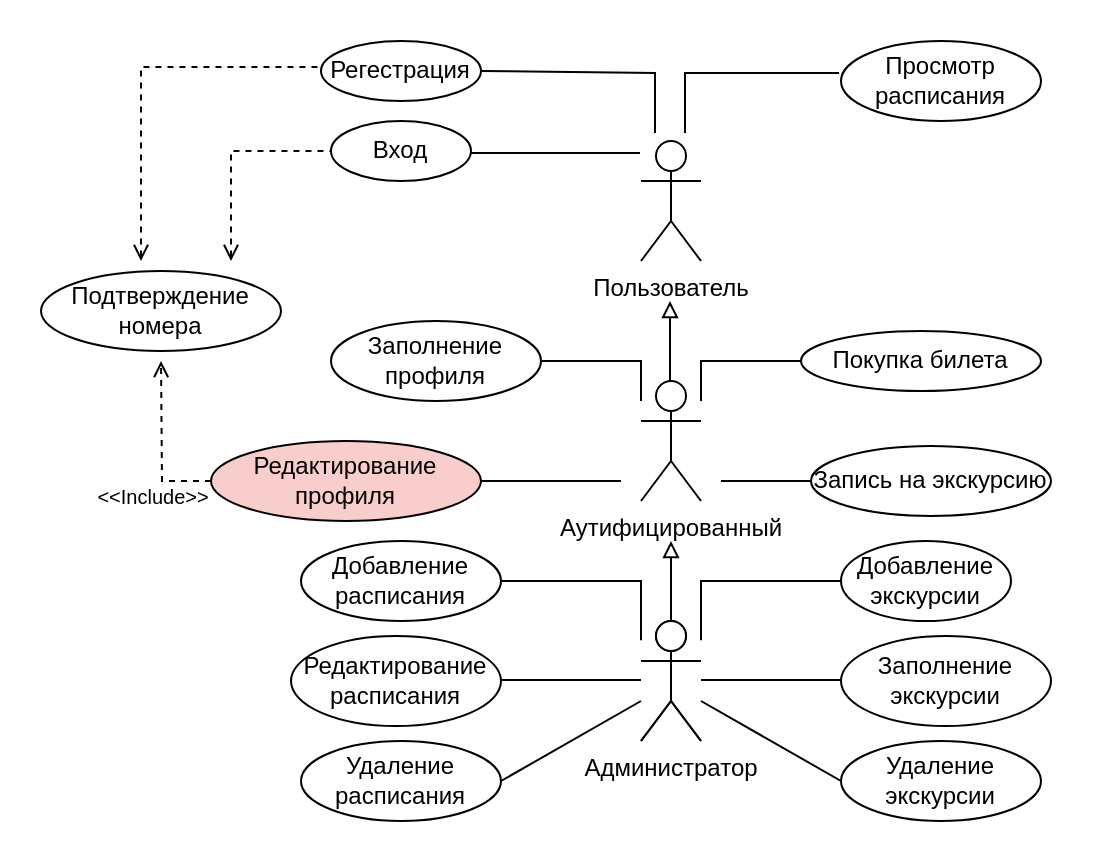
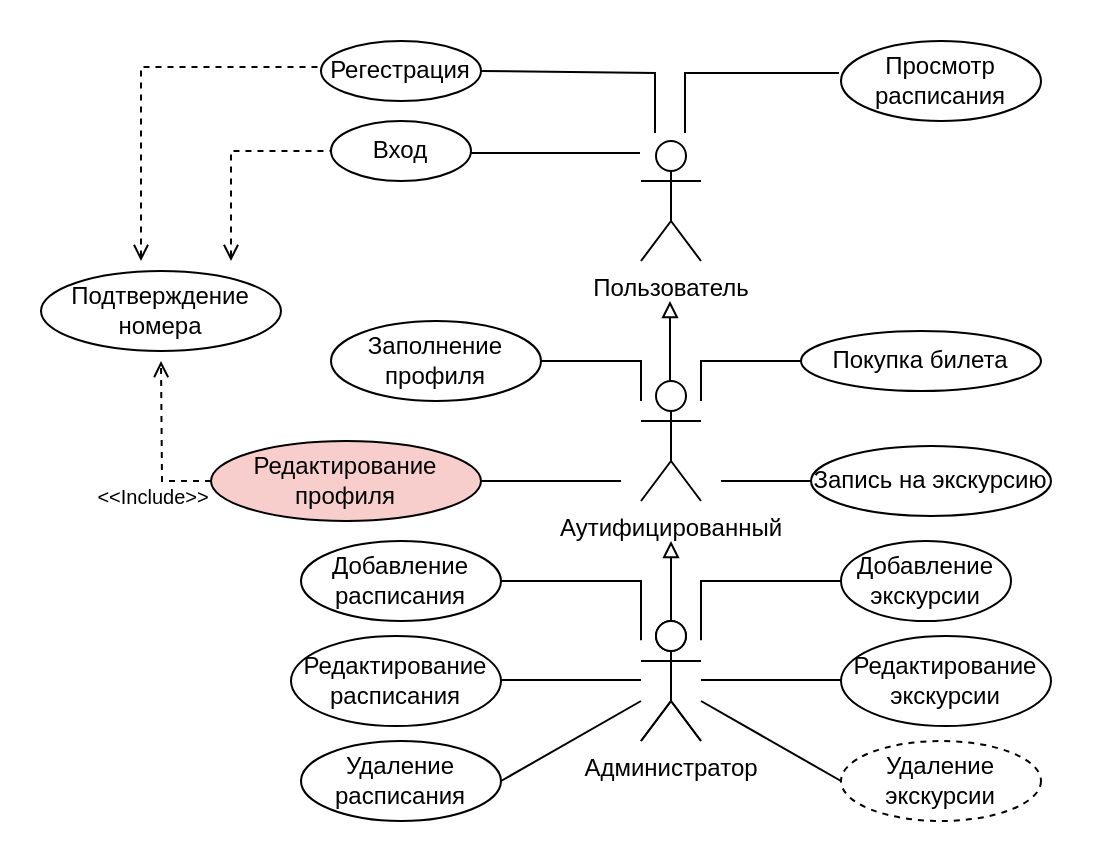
(946, 681) -> (946, 681)
(941, 781) -> (941, 781)
